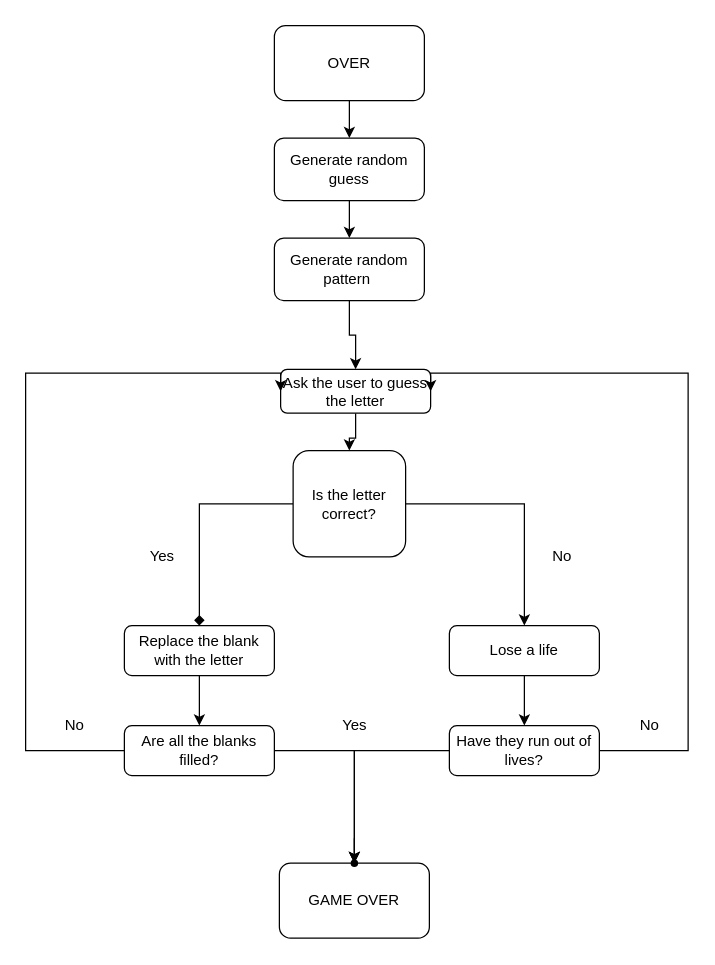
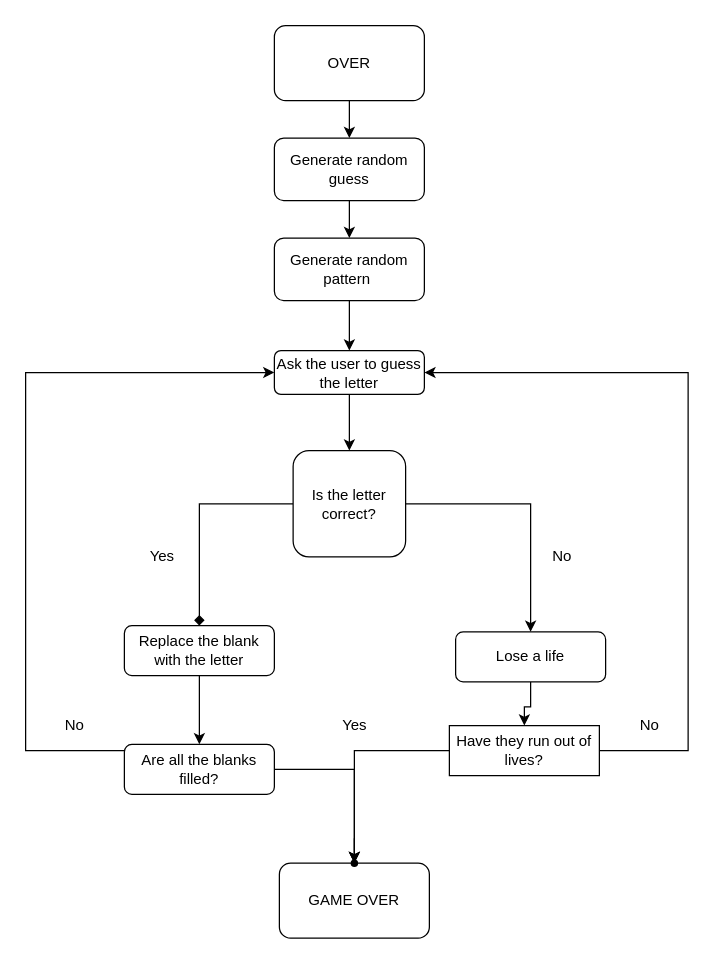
(356, 391) -> (349, 373)
(524, 651) -> (531, 657)
(199, 751) -> (199, 769)
(524, 751) -> (524, 751)
